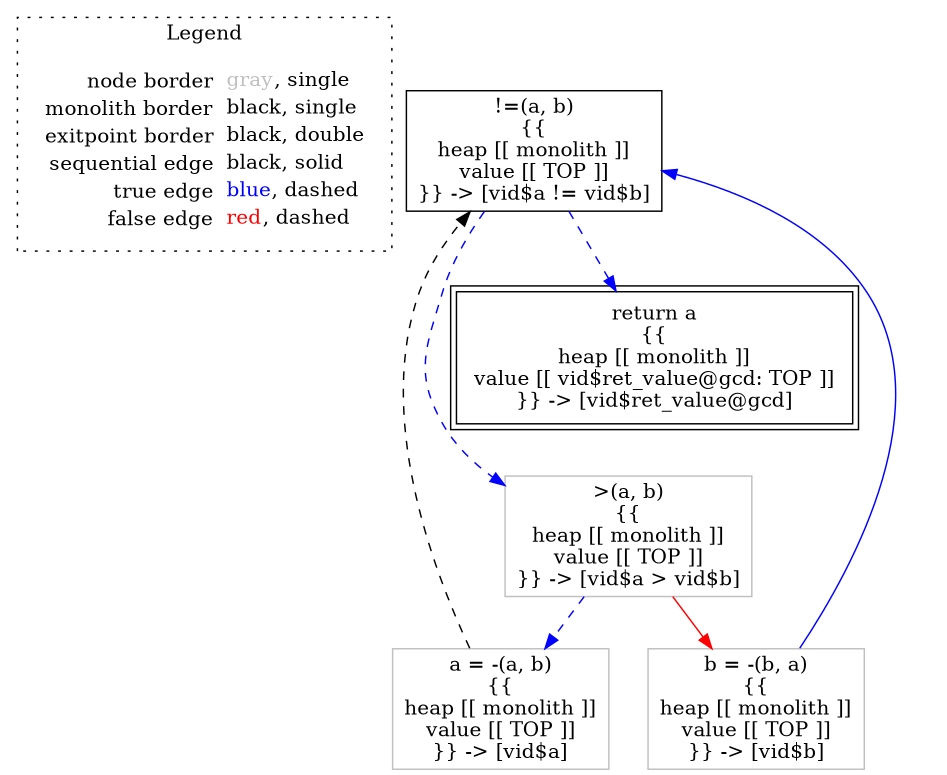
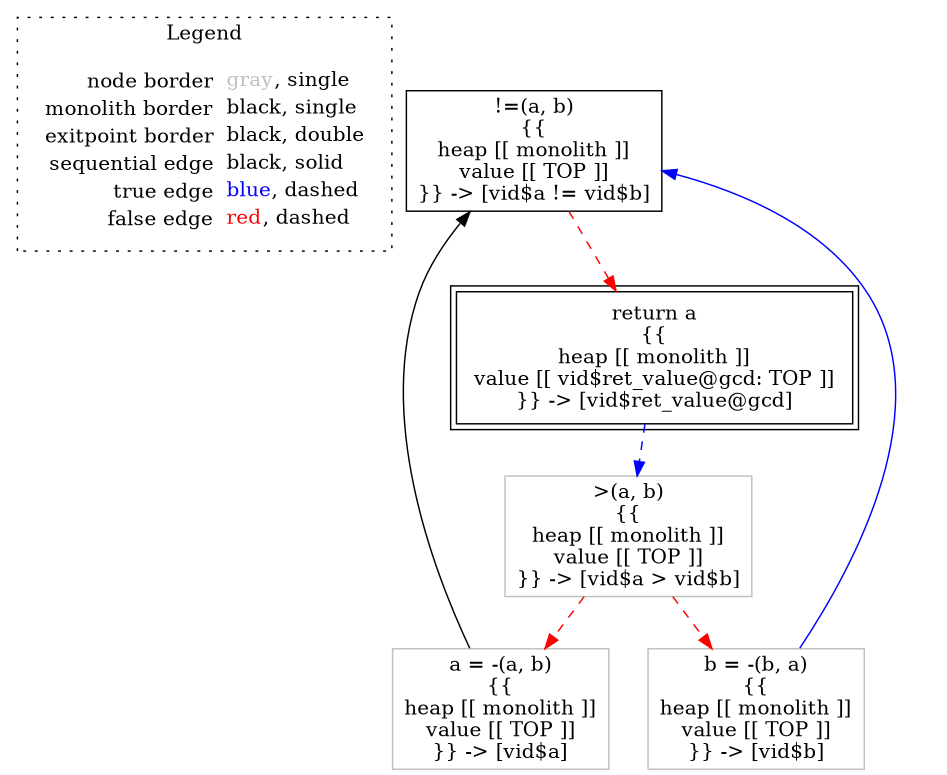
(589, 245) -> (589, 245)
(427, 350) -> (642, 443)
(406, 434) -> (406, 434)
(569, 617) -> (569, 617)
(688, 617) -> (688, 617)
